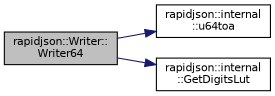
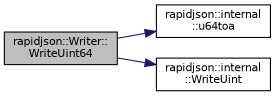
(61, 48) -> (61, 48)
(213, 74) -> (213, 74)
